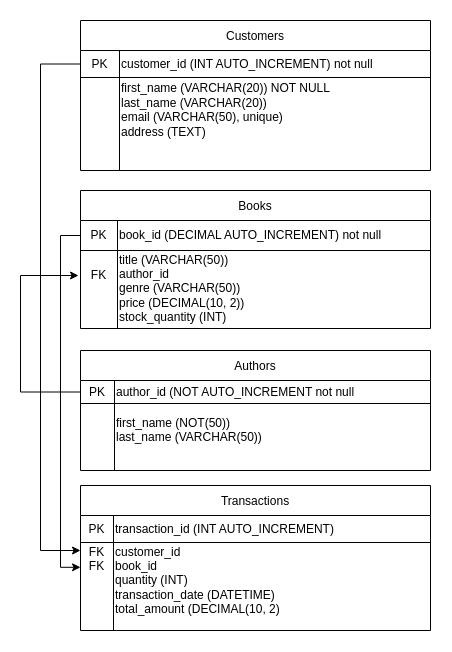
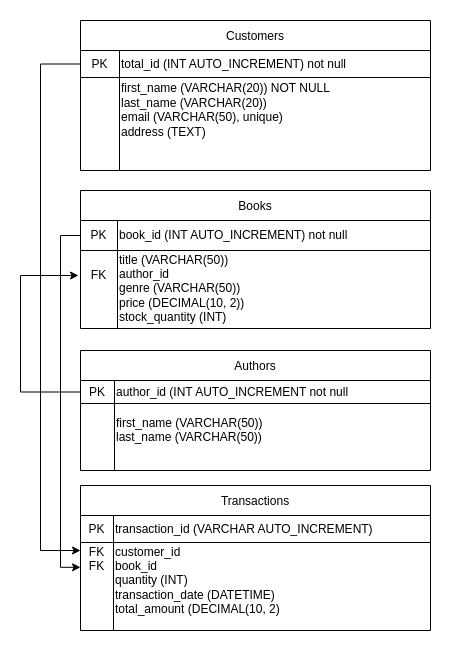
(248, 65) -> (237, 65)
(248, 236) -> (234, 236)
(233, 393) -> (233, 393)
(191, 438) -> (194, 438)
(227, 530) -> (240, 530)
